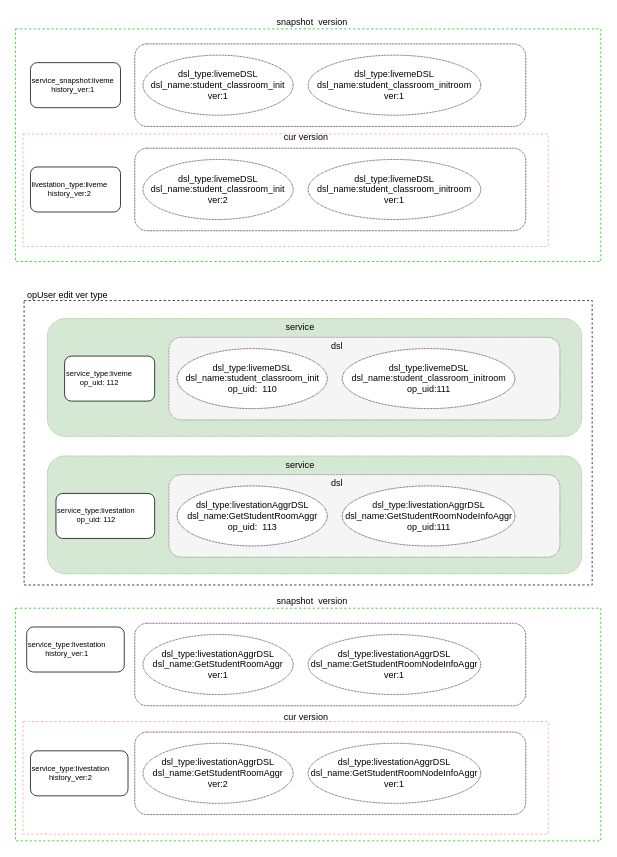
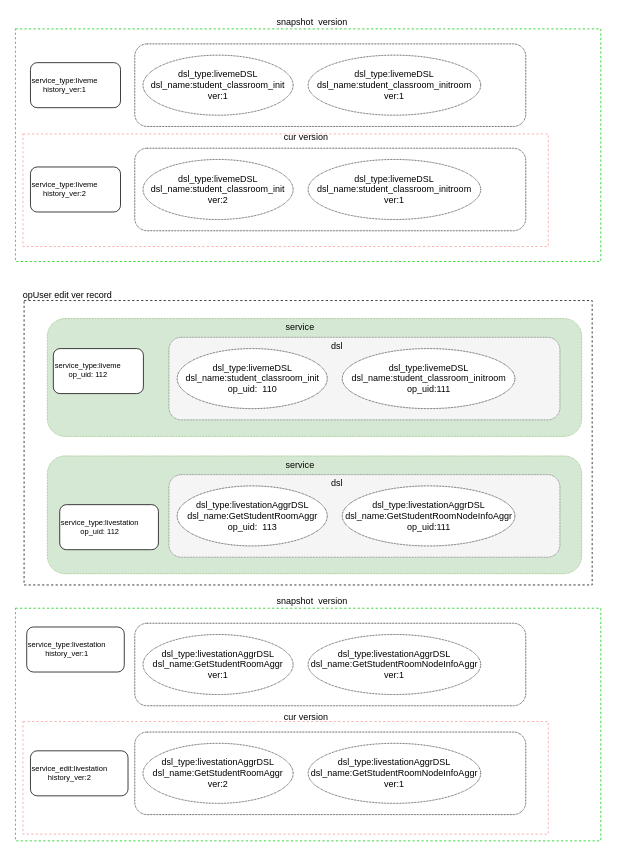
(76, 85) -> (75, 85)
(76, 189) -> (75, 189)
(68, 295) -> (68, 295)
(110, 378) -> (98, 371)
(105, 516) -> (109, 527)
(80, 773) -> (80, 773)
